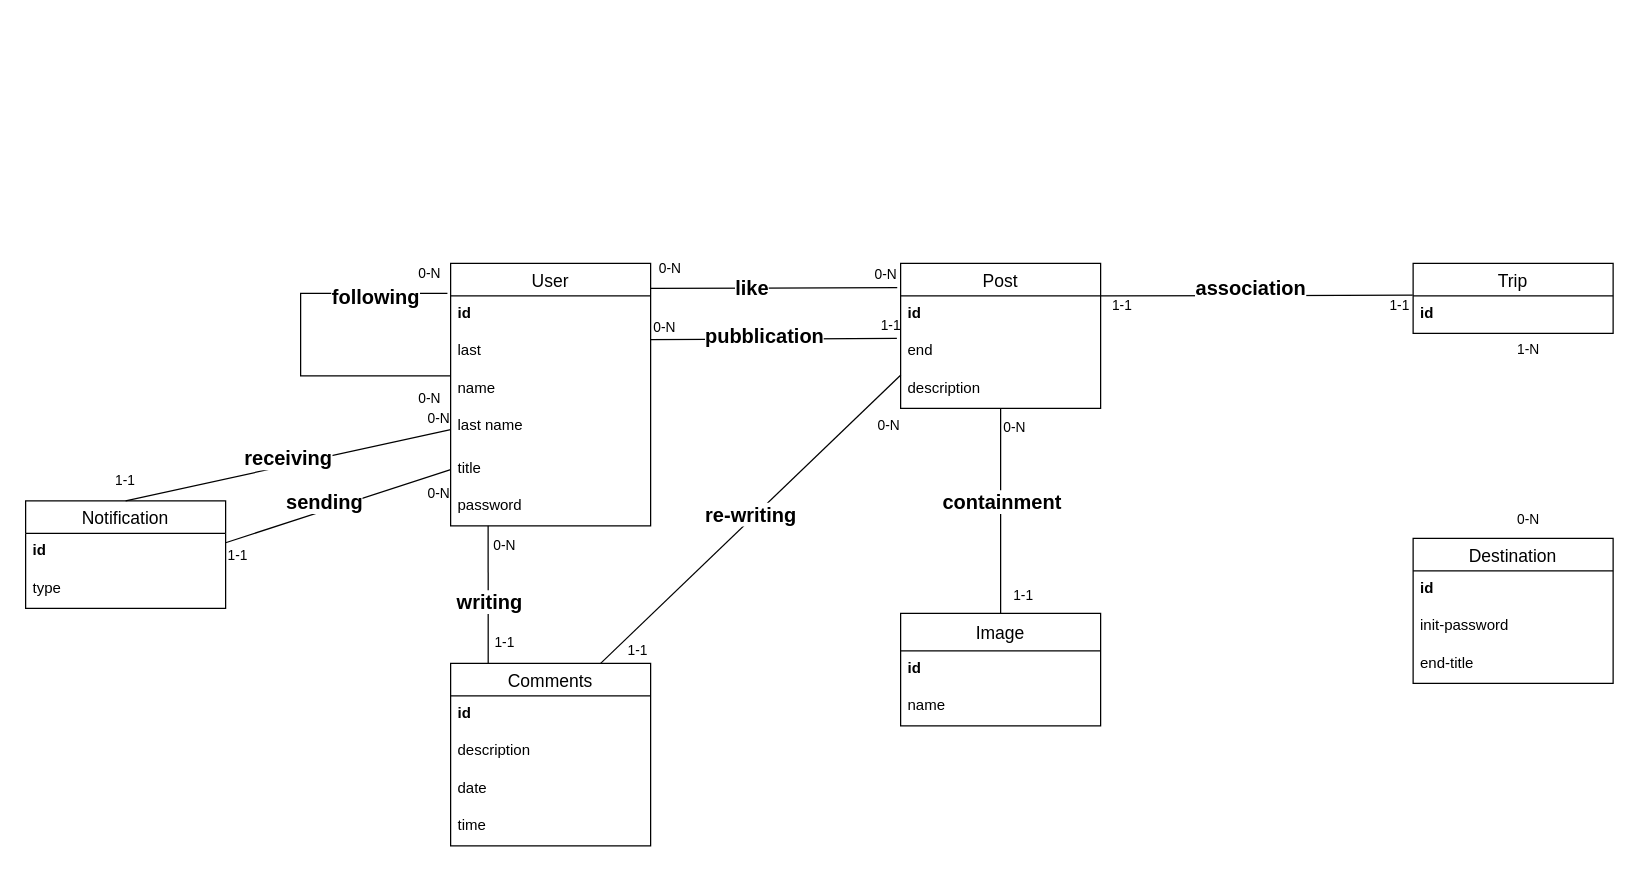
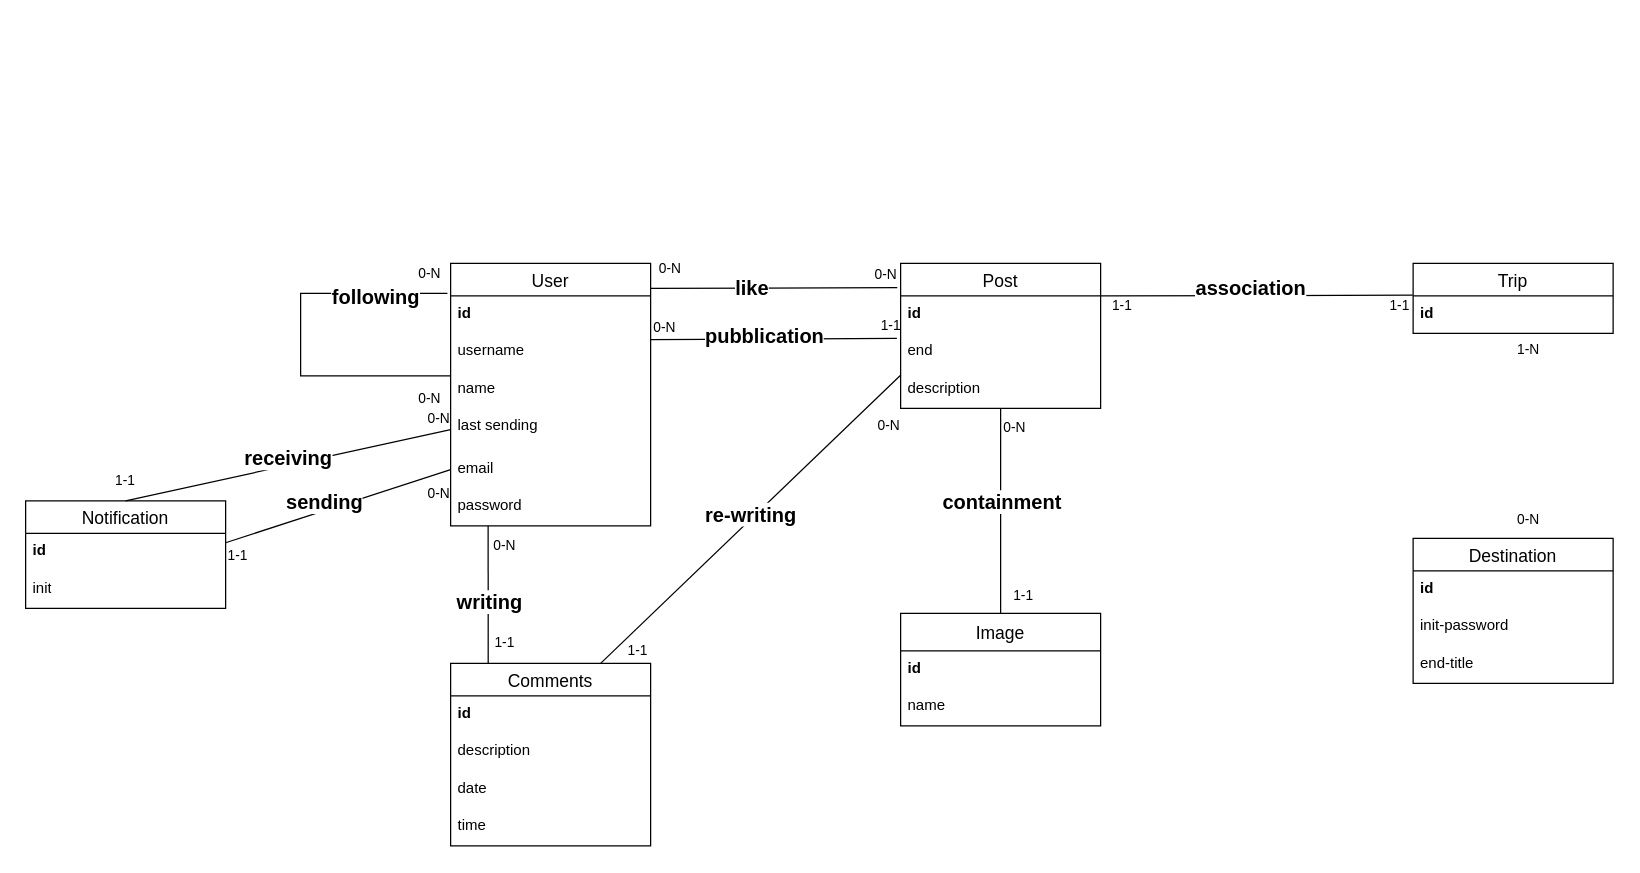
(473, 351) -> (492, 351)
(492, 426) -> (503, 426)
(475, 468) -> (475, 468)
(50, 588) -> (46, 588)
